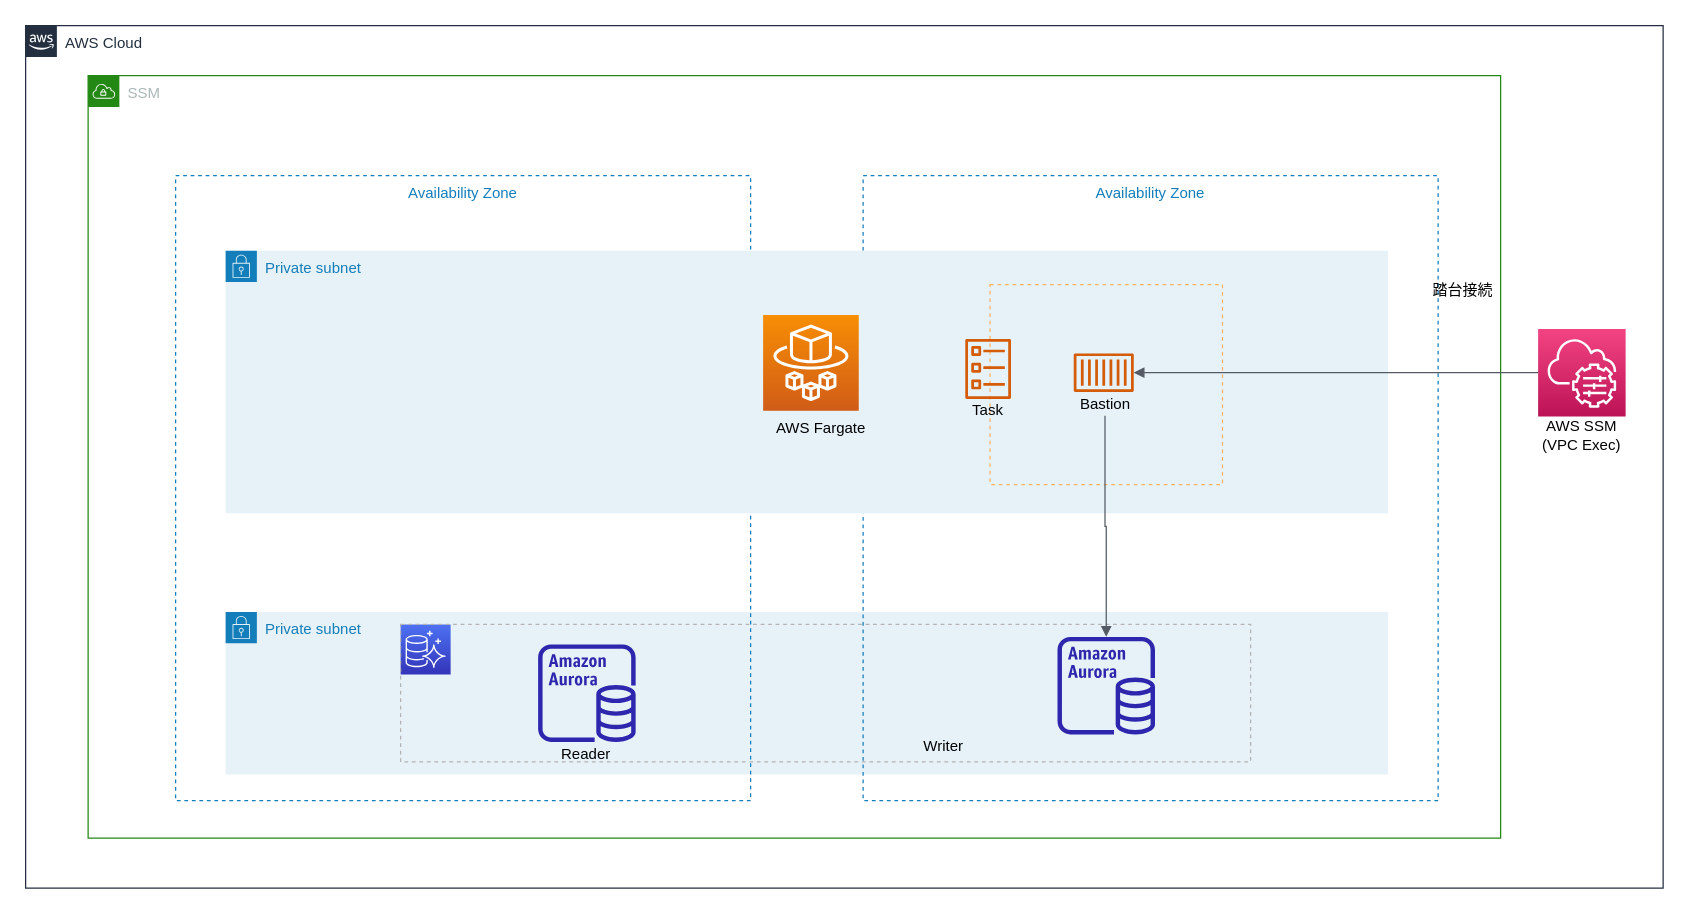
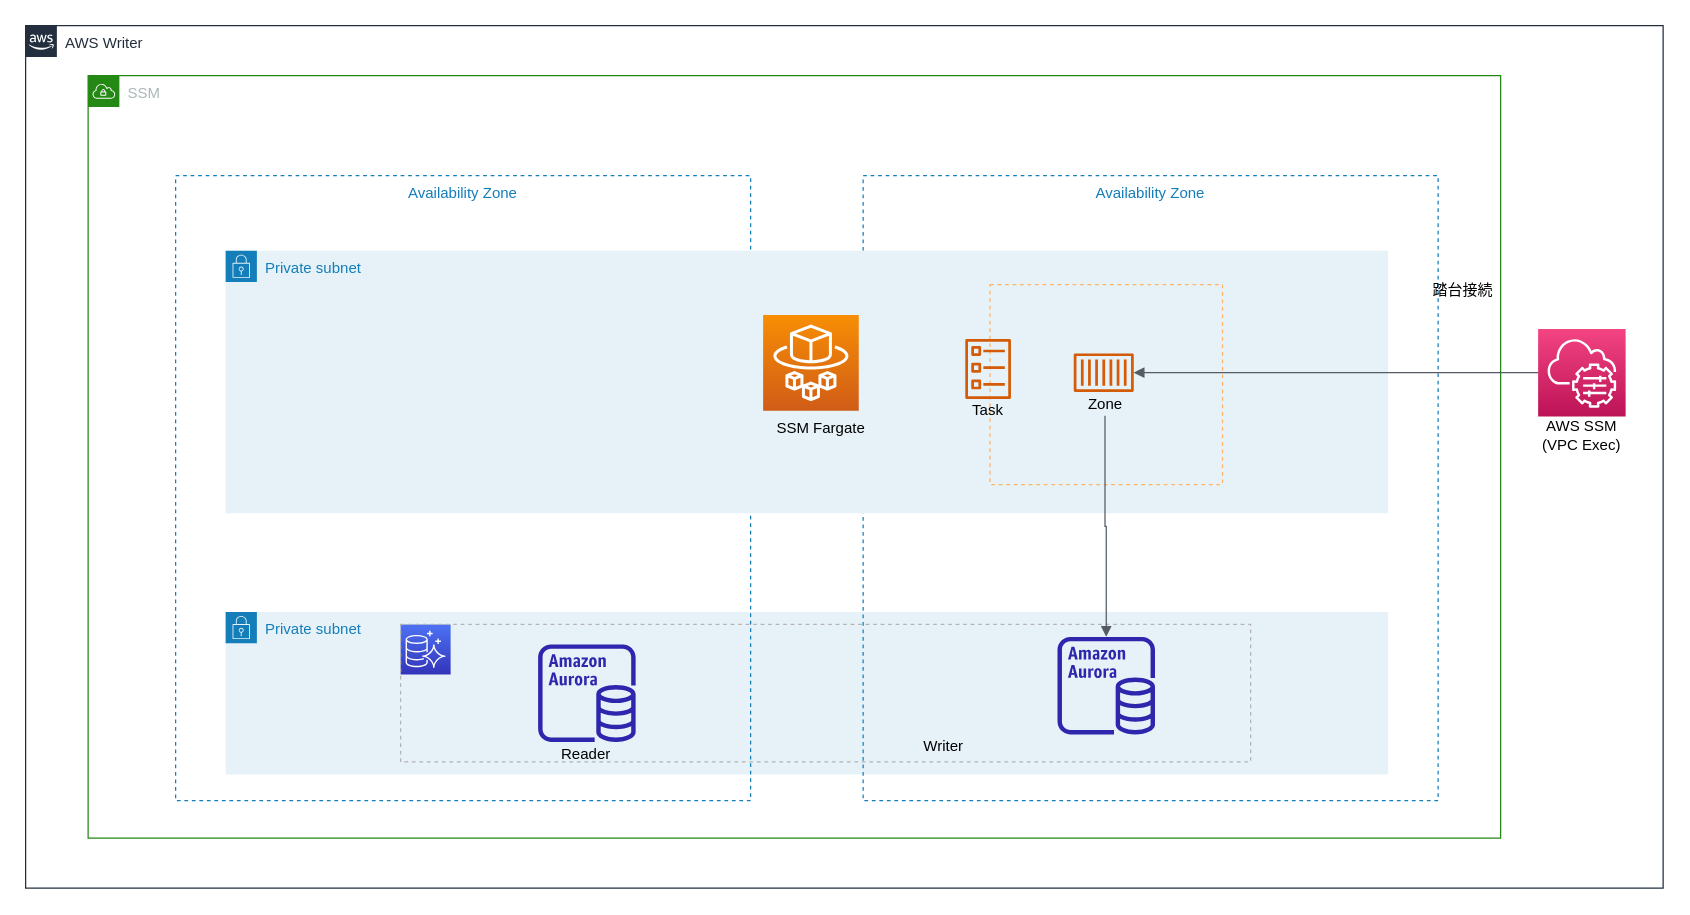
(100, 43) -> (104, 43)
(1106, 404) -> (1106, 404)
(821, 428) -> (821, 428)
